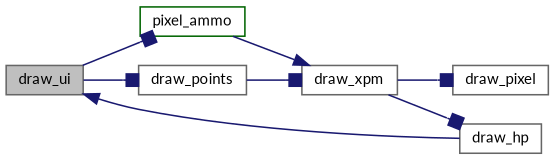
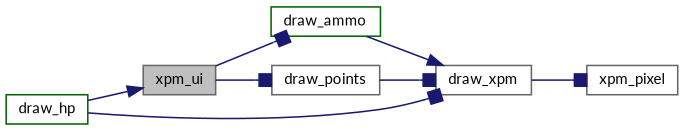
(193, 22) -> (326, 22)
(45, 80) -> (179, 80)
(501, 80) -> (632, 80)
(418, 106) -> (258, 118)
(501, 139) -> (47, 109)
